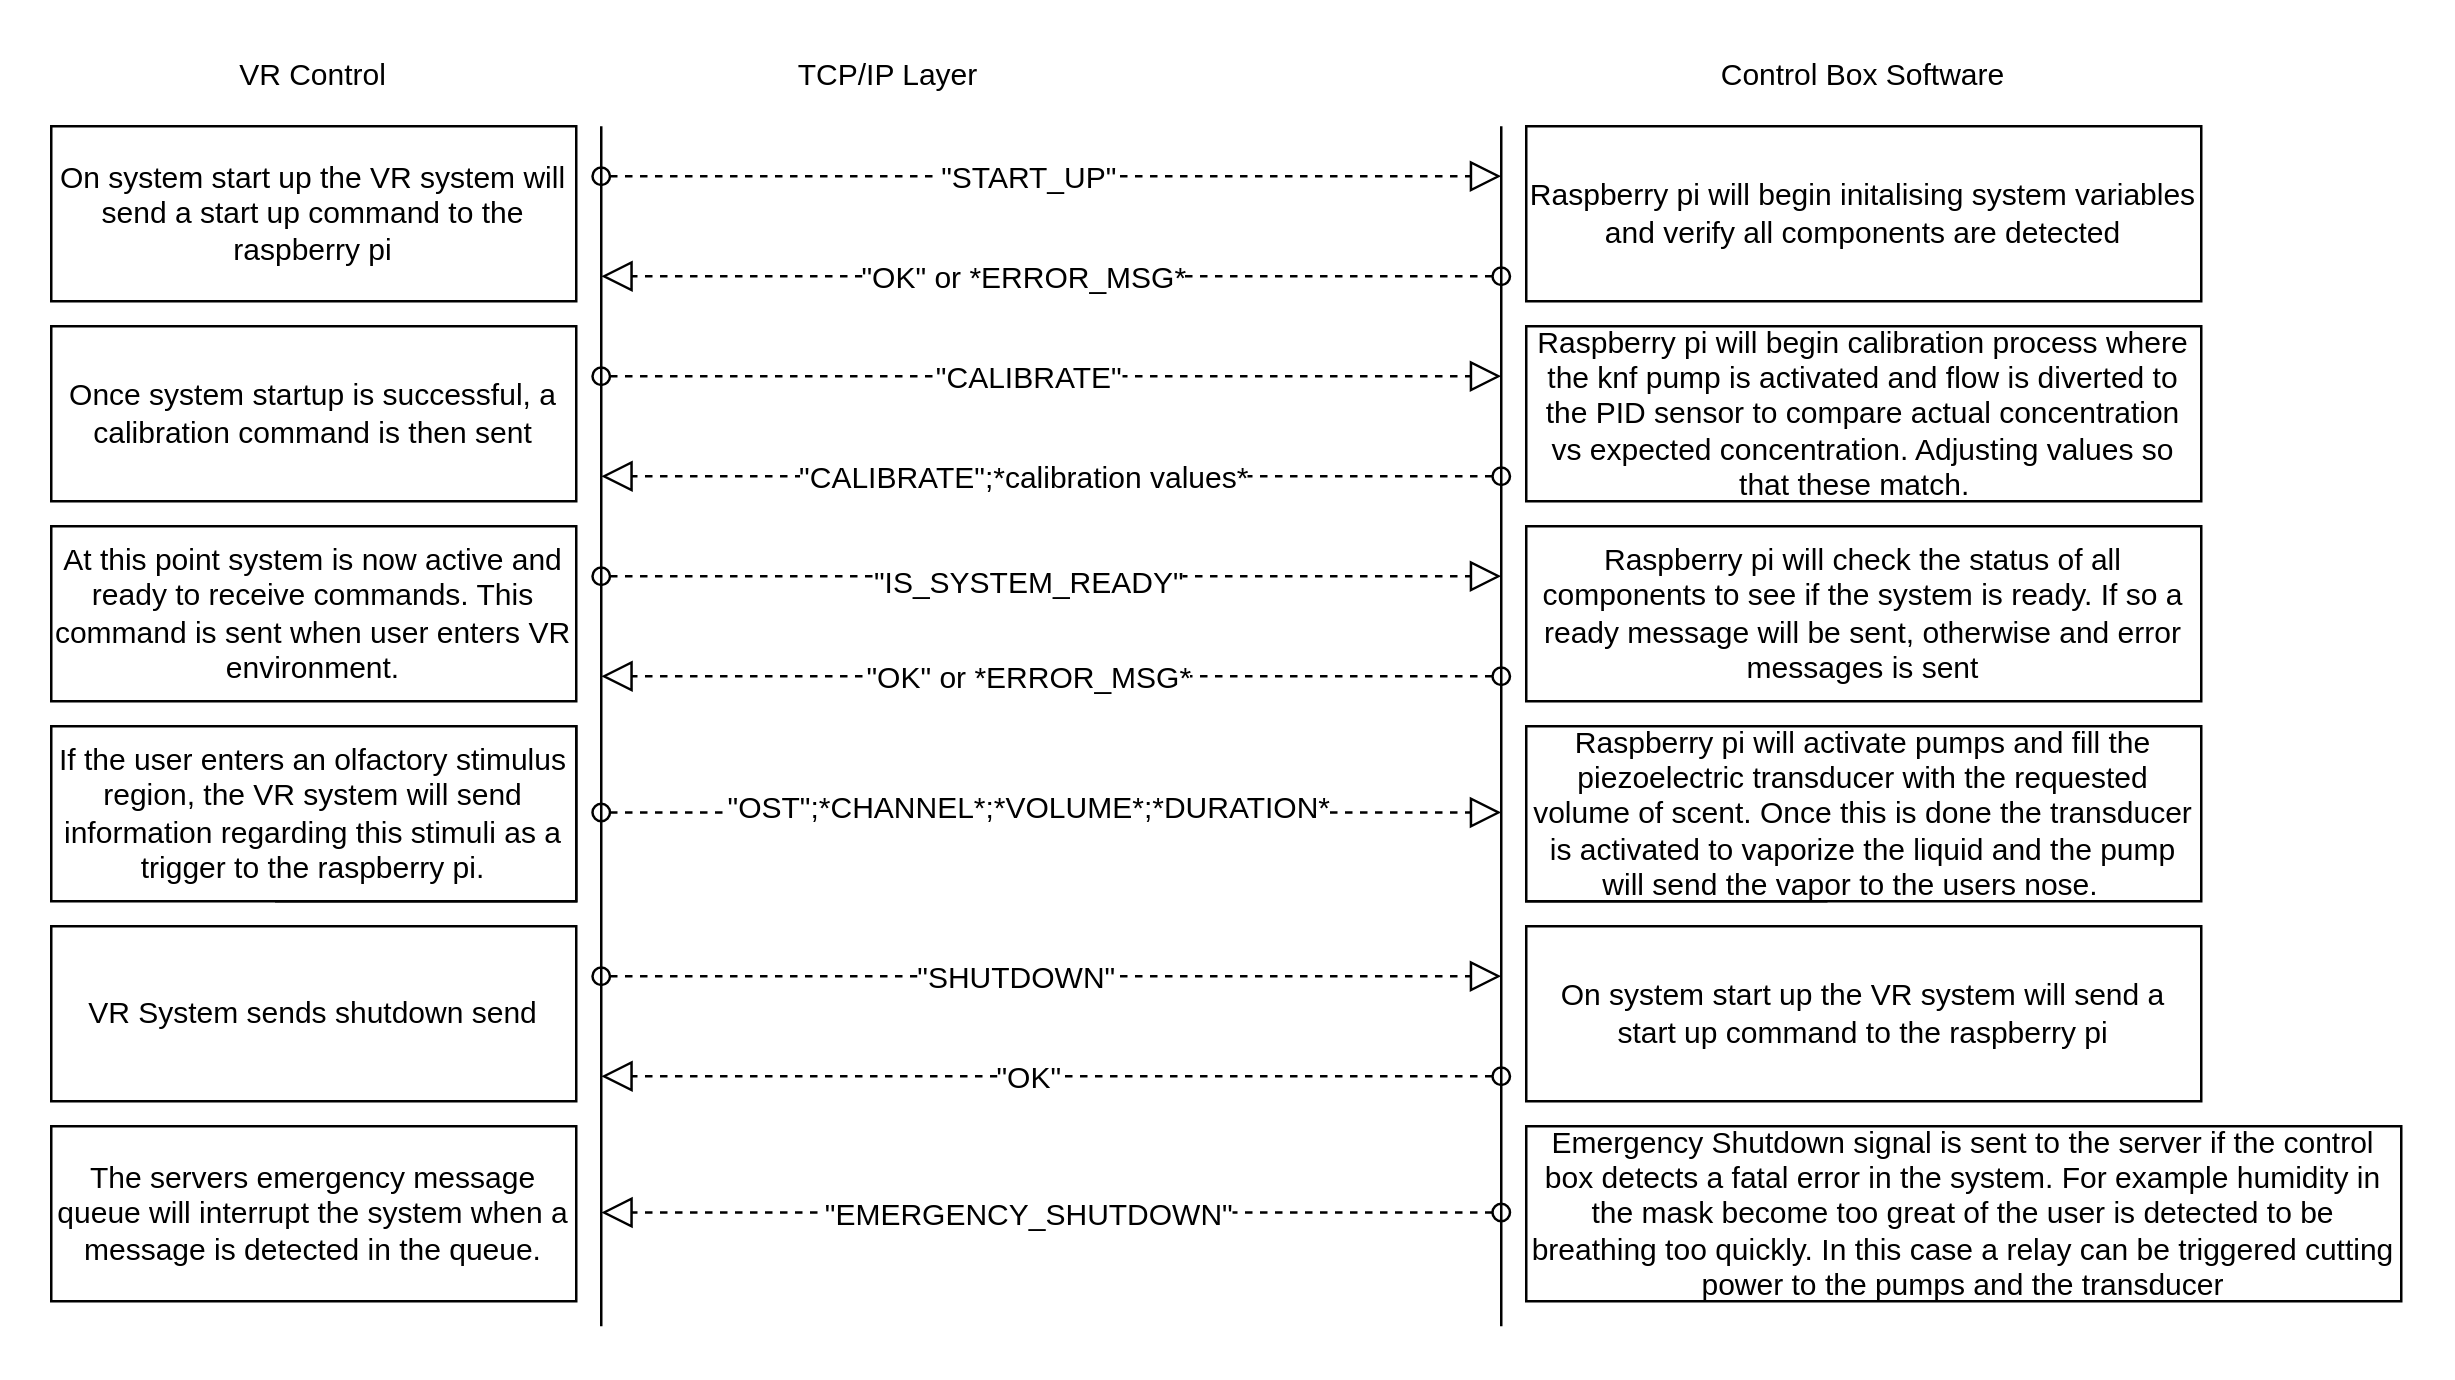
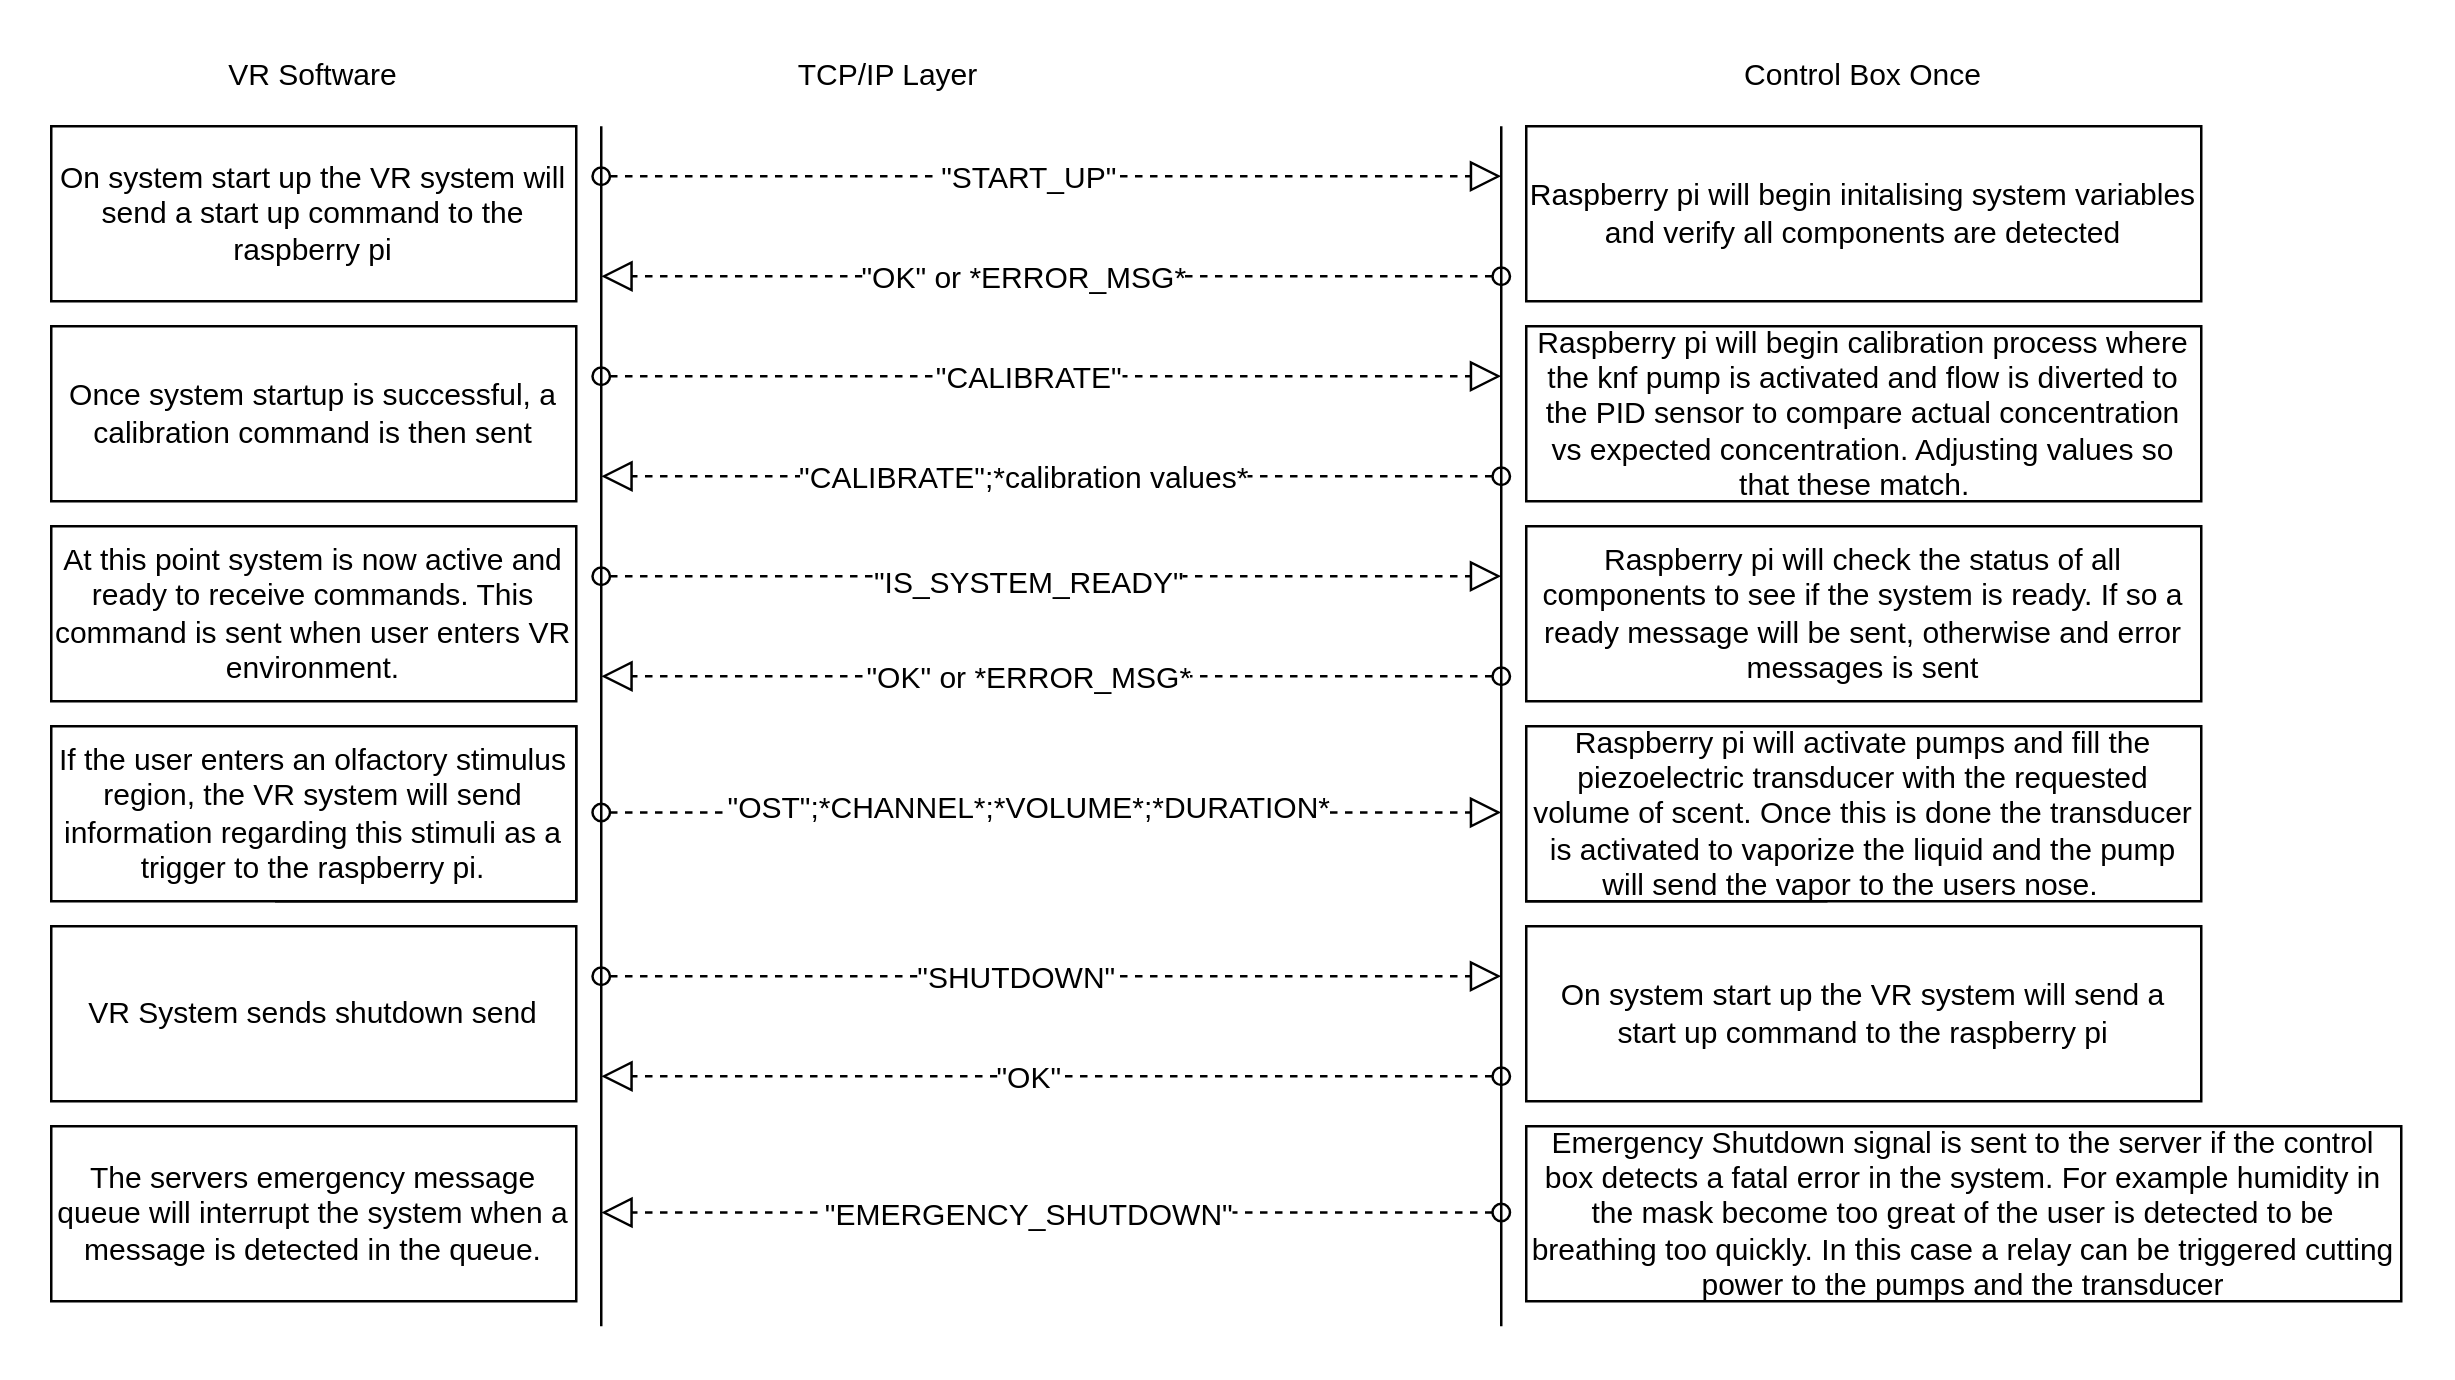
(314, 76) -> (314, 76)
(1864, 76) -> (1864, 76)
